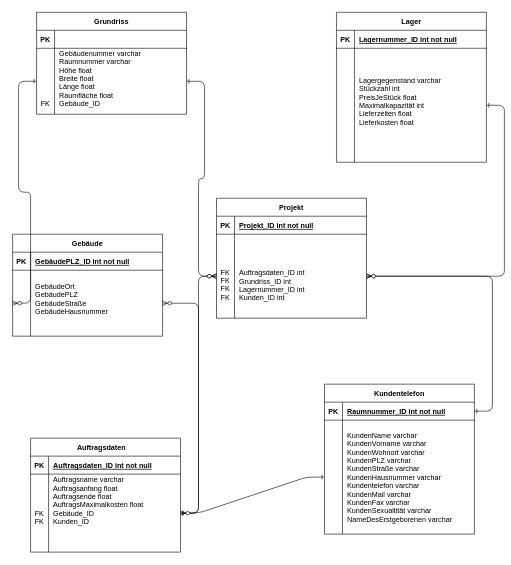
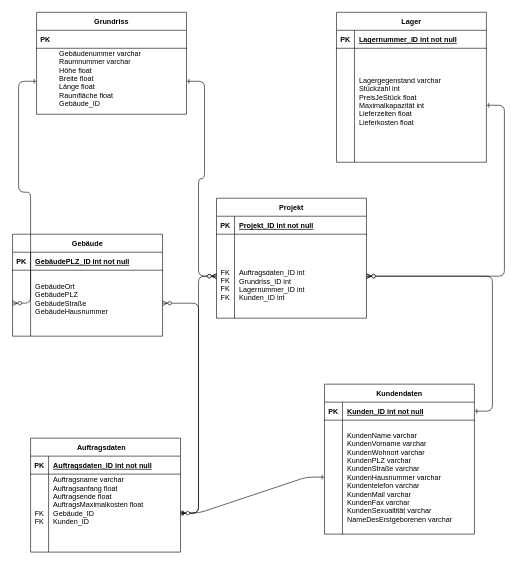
(45, 81) -> none
(399, 394) -> (399, 394)
(394, 412) -> (386, 412)
